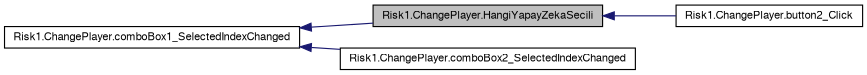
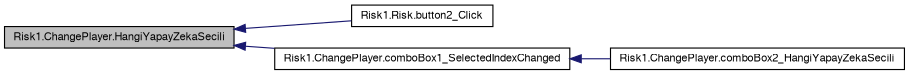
(769, 16) -> (422, 16)
(342, 25) -> (260, 47)
(488, 59) -> (757, 59)
